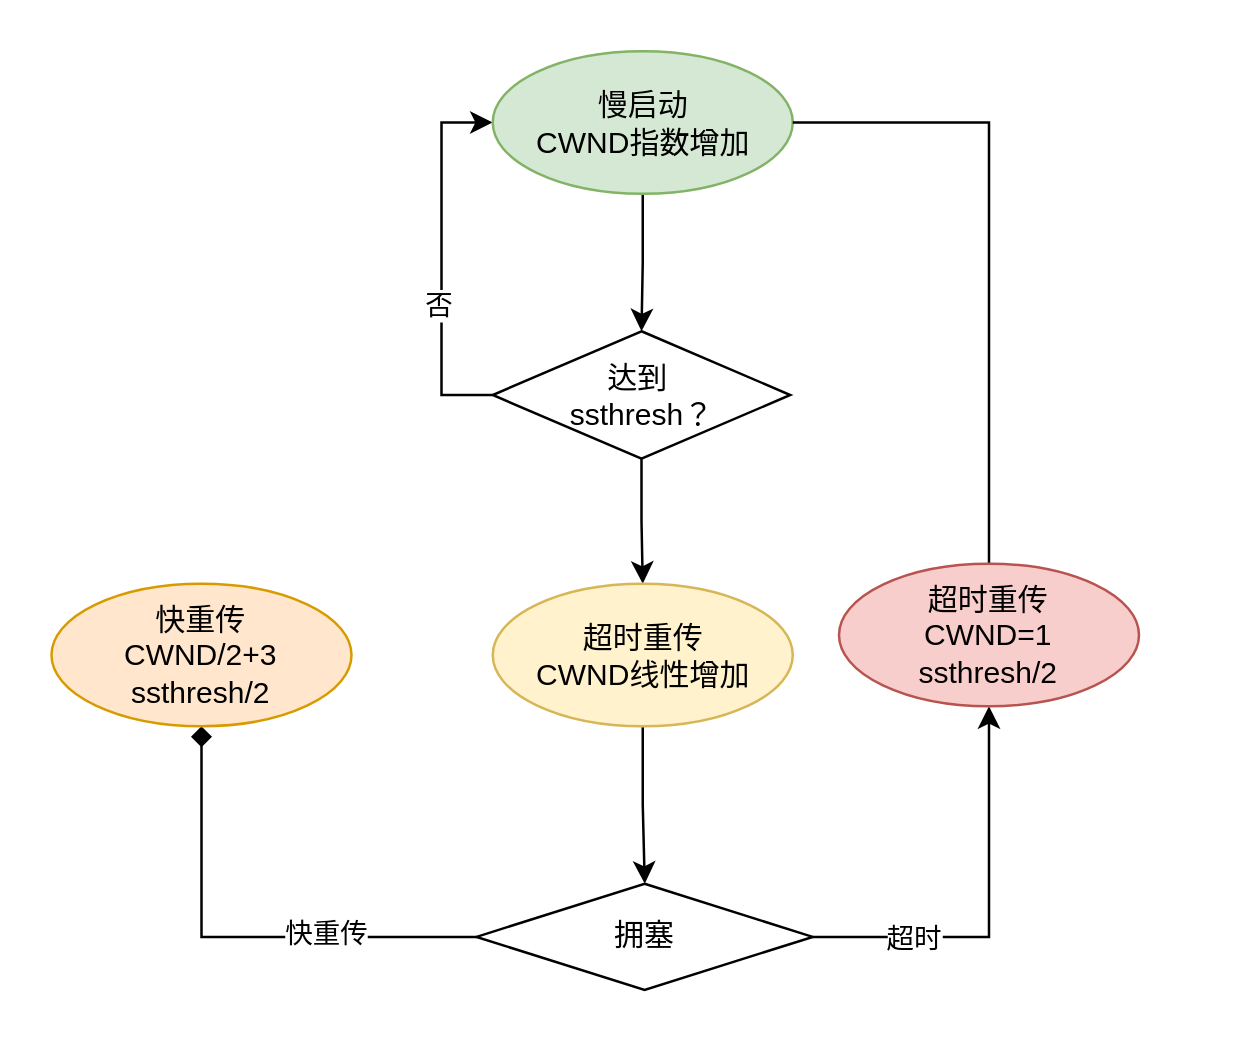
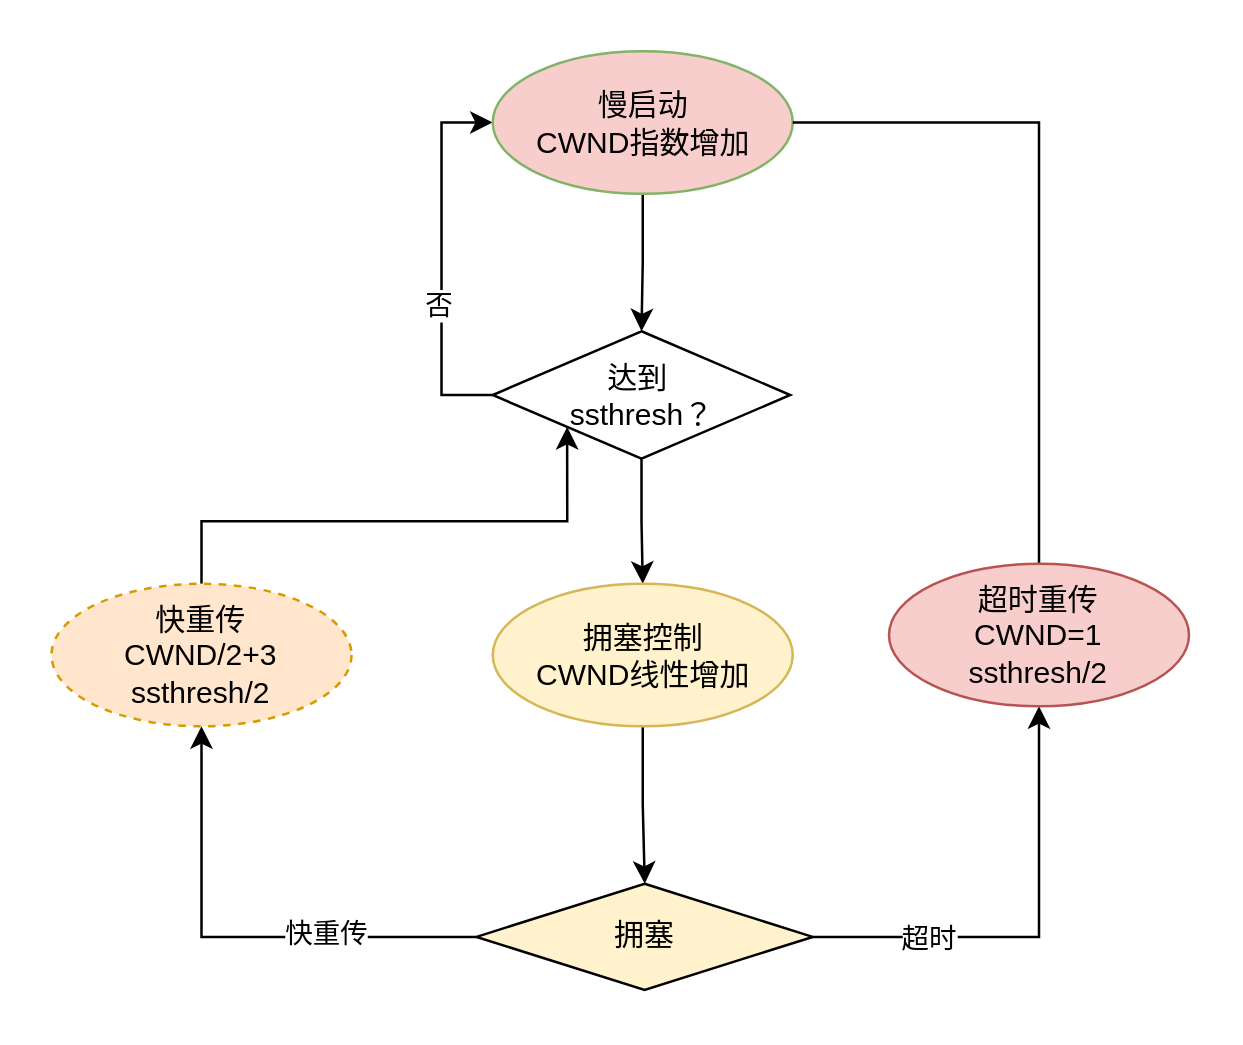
(643, 123) -> (643, 123)
none -> (392, 521)
(989, 635) -> (1039, 635)
(201, 655) -> (201, 655)
(644, 656) -> (644, 656)
(201, 747) -> (201, 745)
(644, 937) -> (644, 937)
